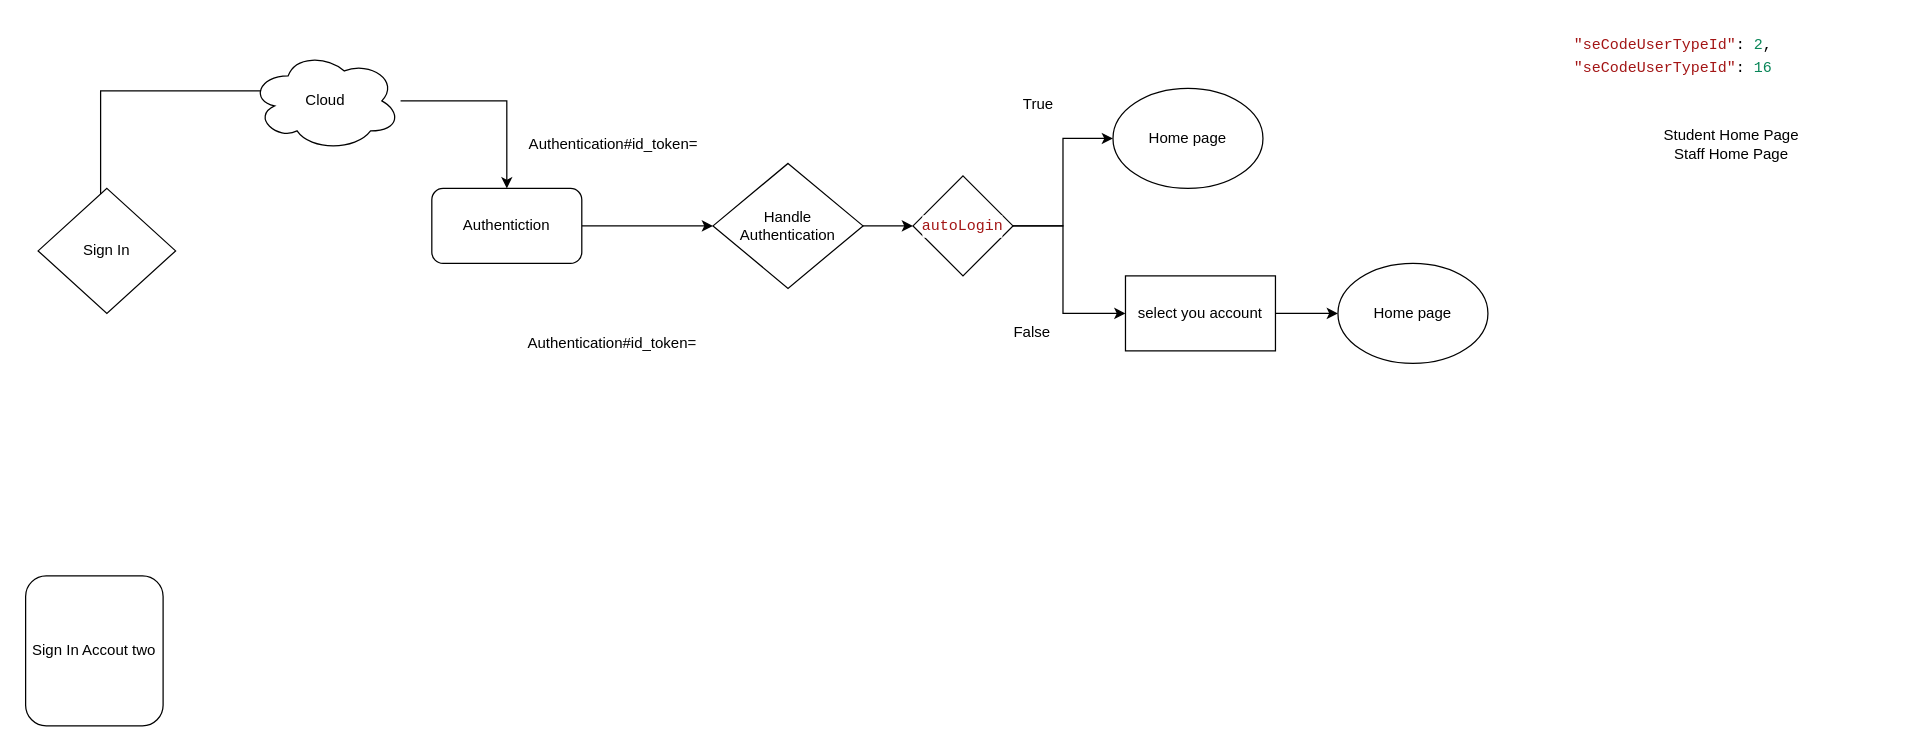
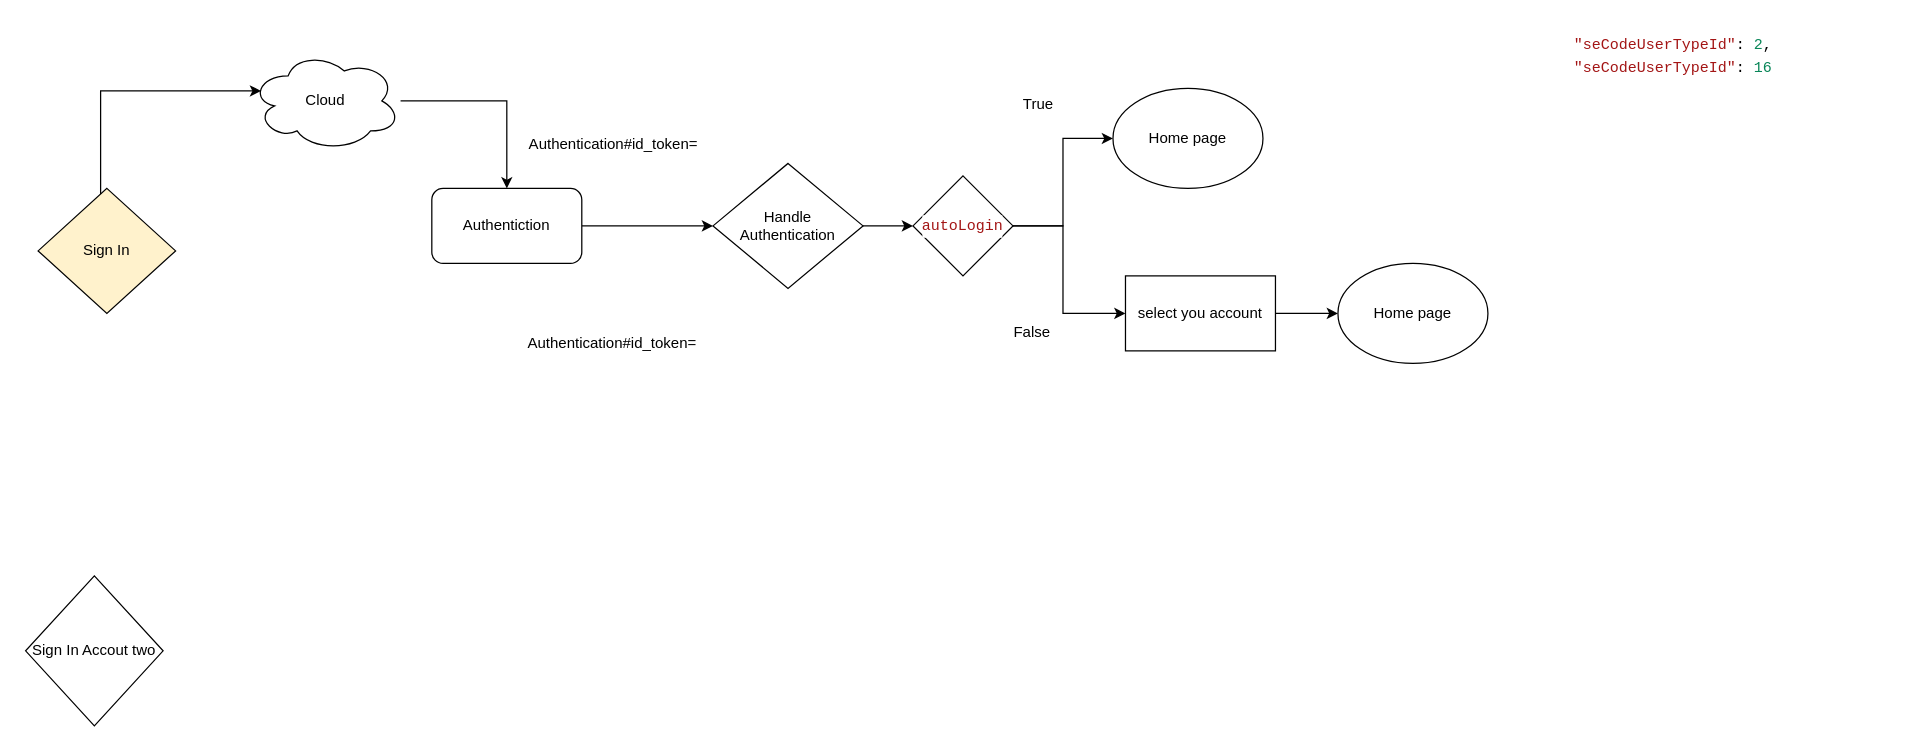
(254, 91) -> (251, 91)
(1732, 144) -> none
(107, 251) -> (107, 251)
(94, 651) -> (94, 651)
